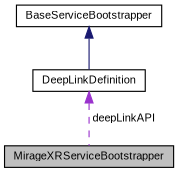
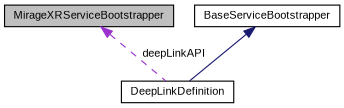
(89, 124) -> (138, 58)
